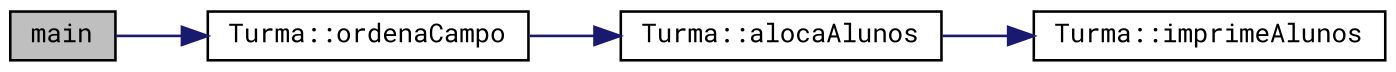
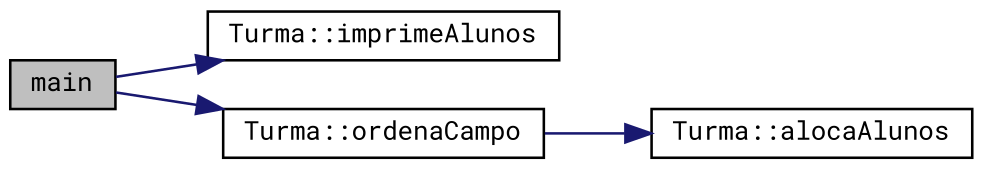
(975, 36) -> (156, 71)
